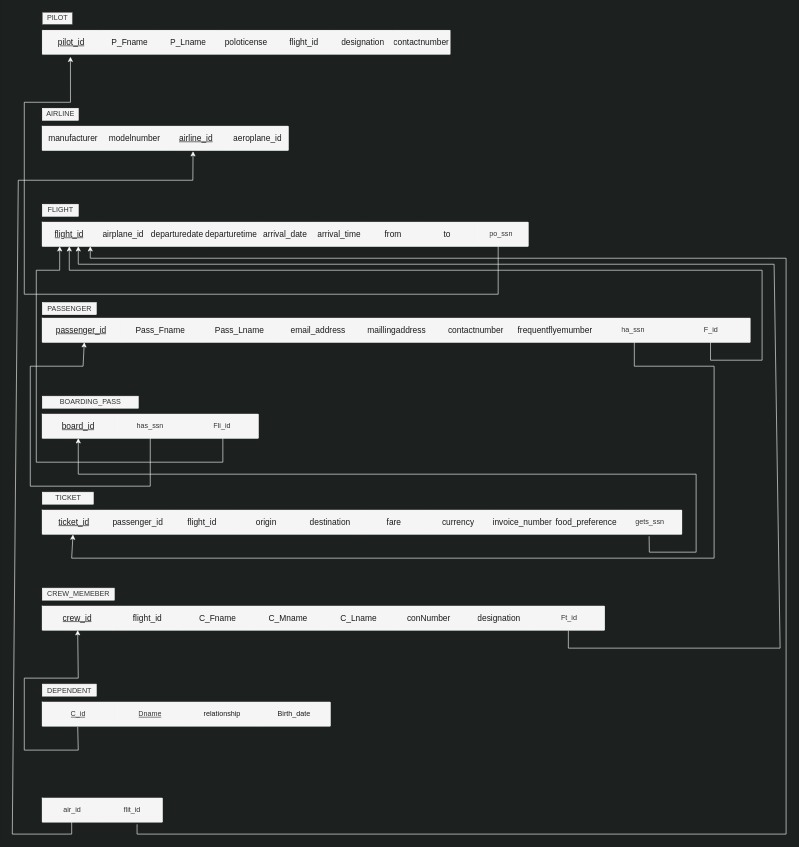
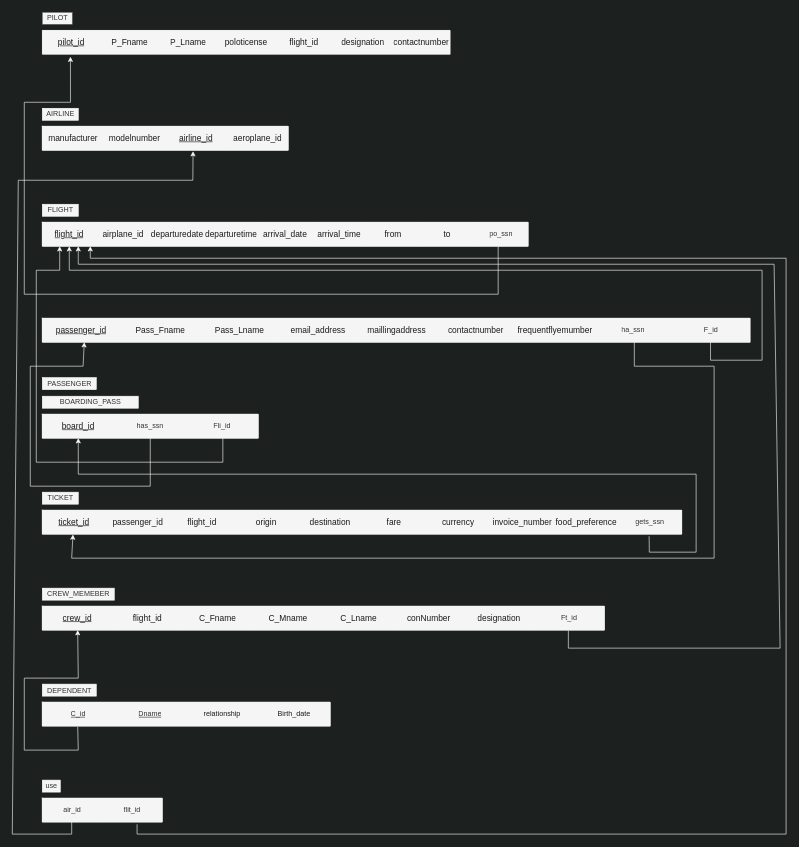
(69, 309) -> (69, 384)
(68, 498) -> (60, 498)
none -> (51, 786)
